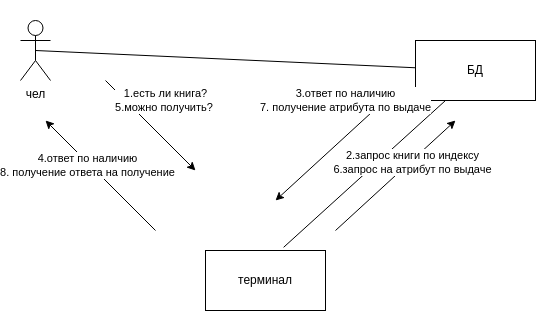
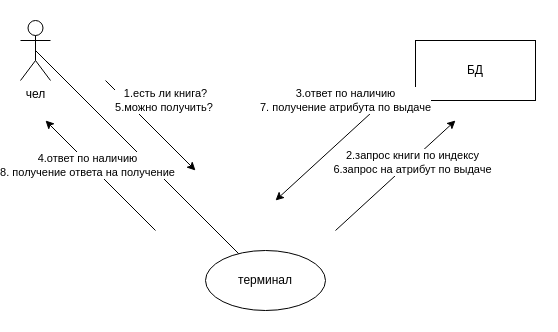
(227, 59) -> (87, 102)
(323, 212) -> none
(266, 281) -> (266, 281)
